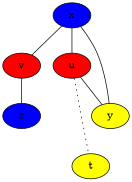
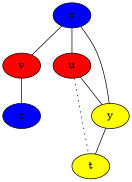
none -> (101, 141)
